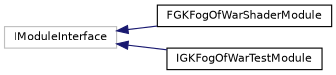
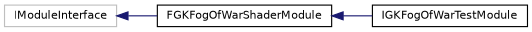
(147, 48) -> (358, 16)
